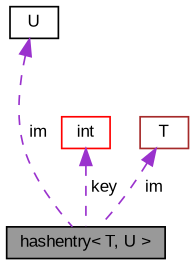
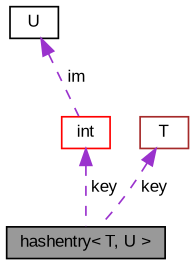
(24, 148) -> (64, 85)
(152, 188) -> (152, 188)
